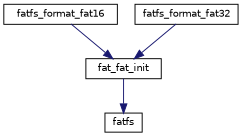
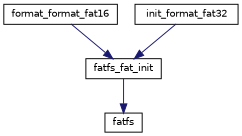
(61, 14) -> (61, 14)
(187, 14) -> (187, 14)
(124, 69) -> (124, 69)
